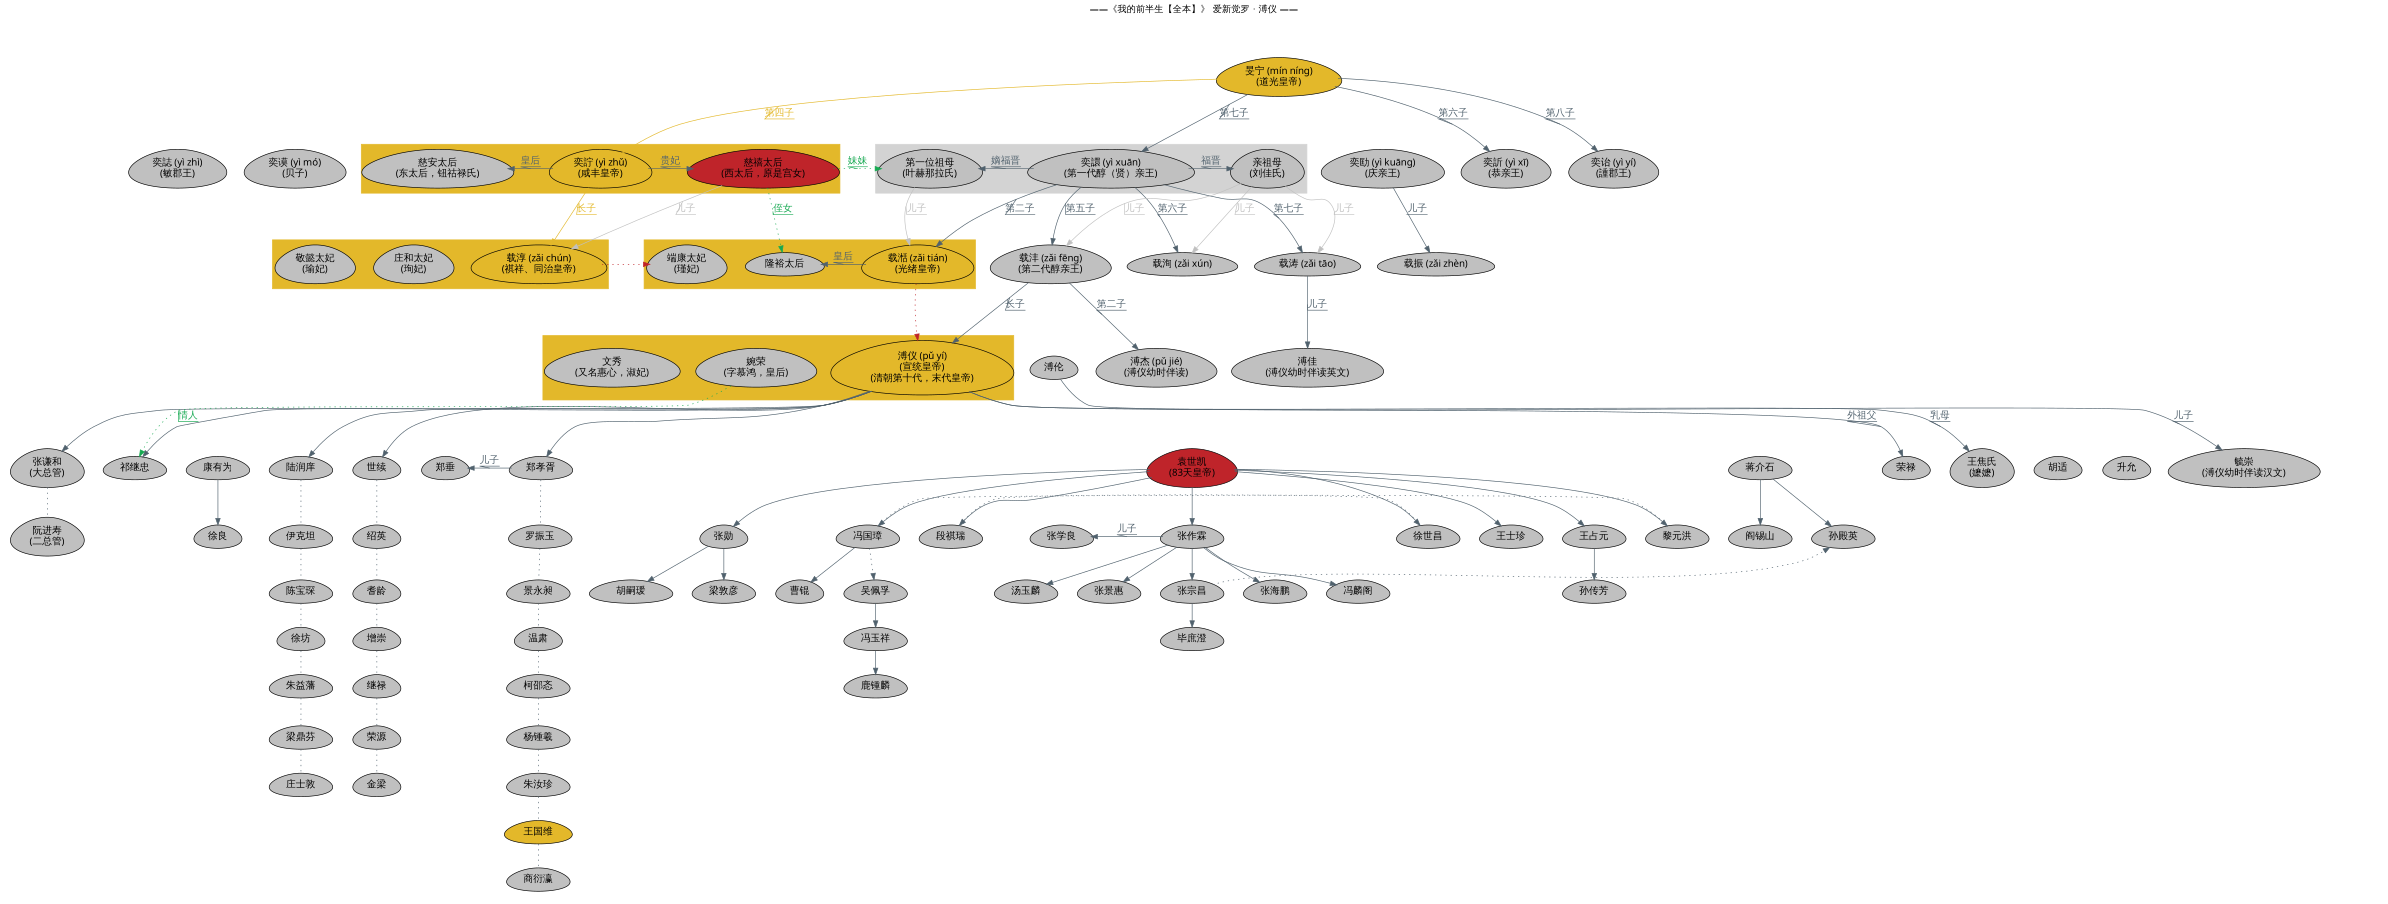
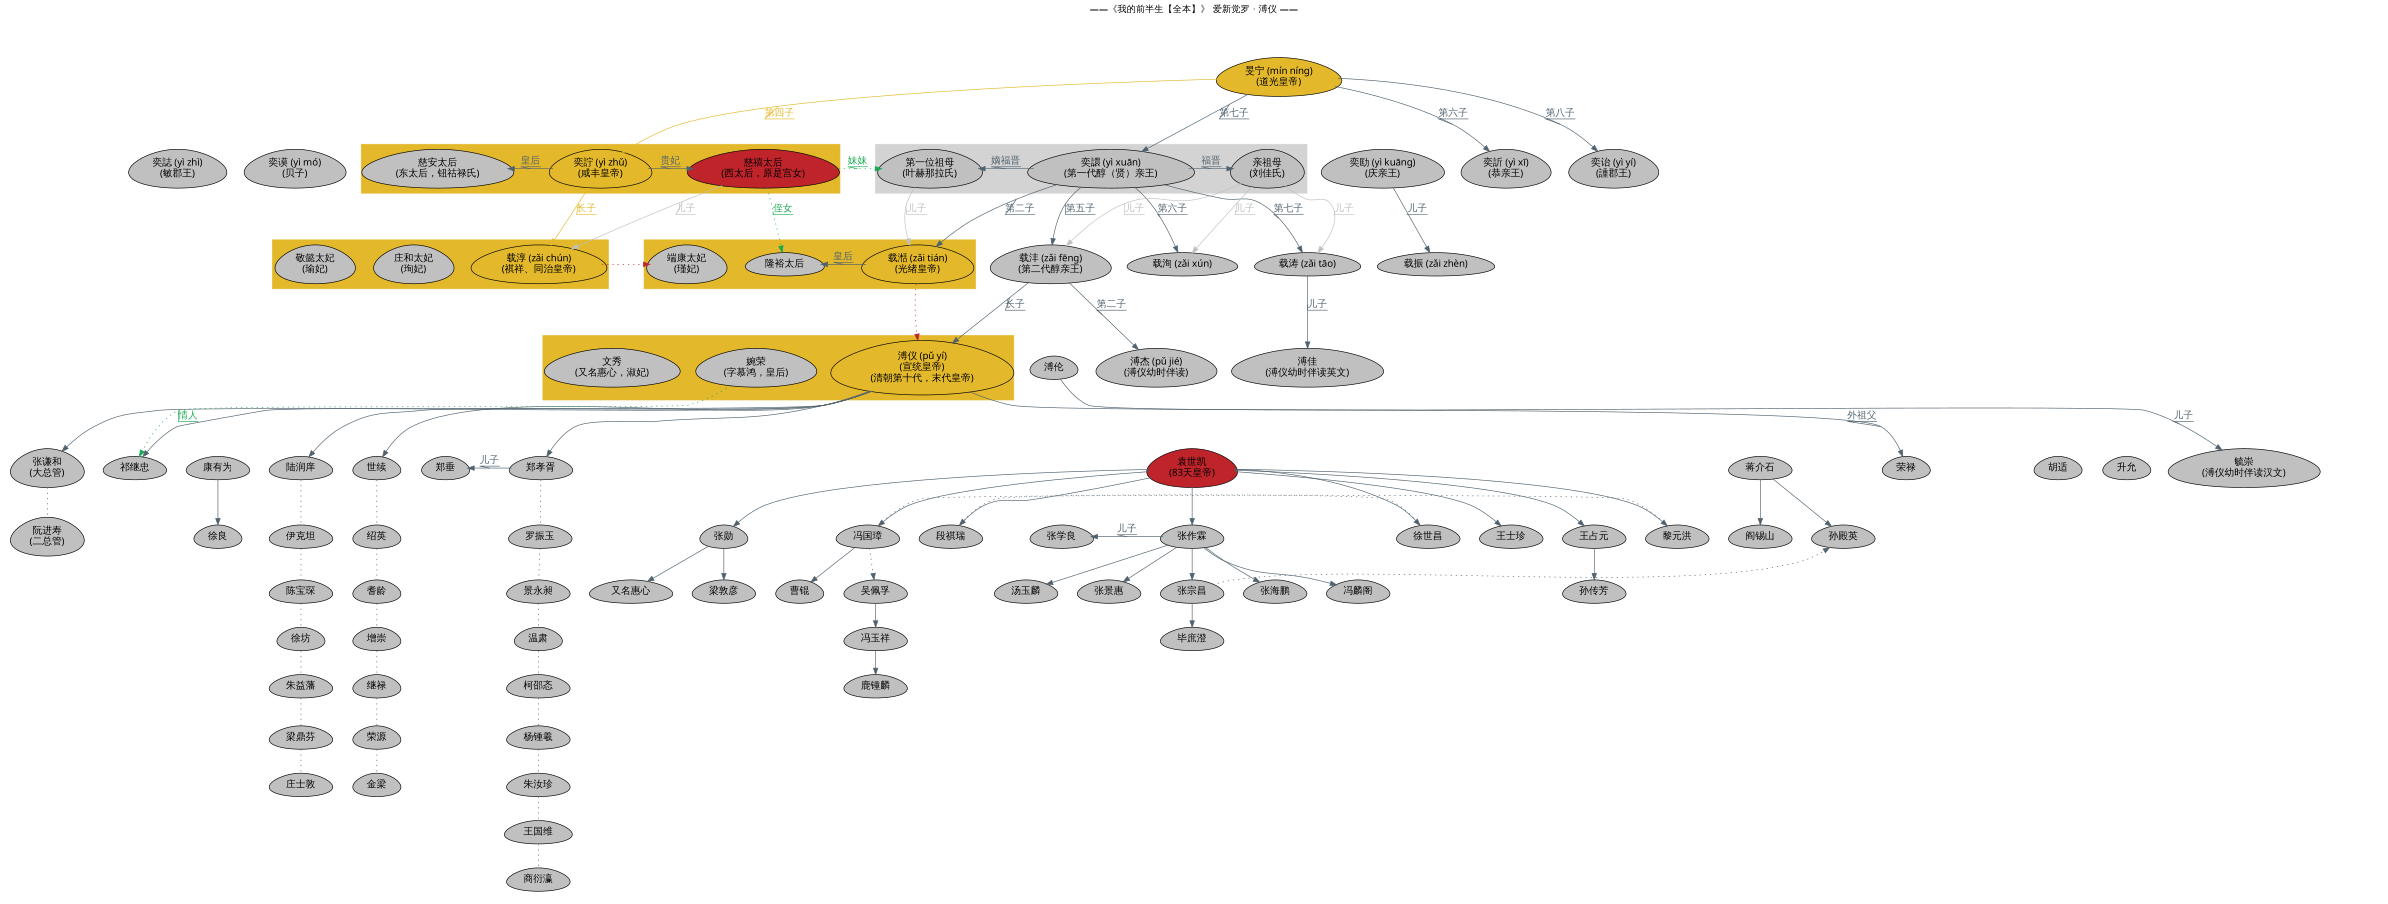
(1982, 468) -> none
(631, 592) -> (631, 592)
(538, 832) -> (538, 832)
